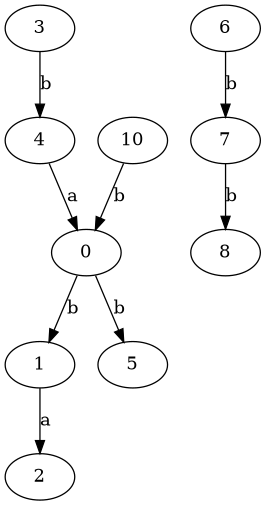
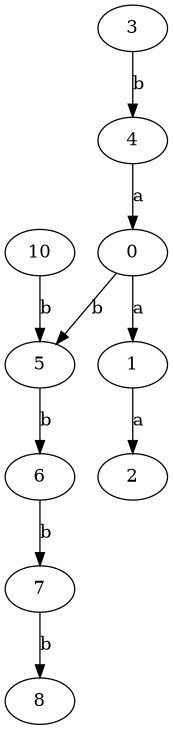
(112, 191) -> (40, 302)
(73, 309) -> (139, 309)
none -> (40, 414)
